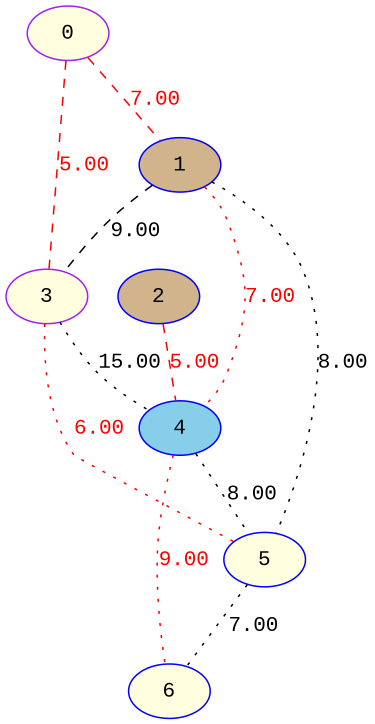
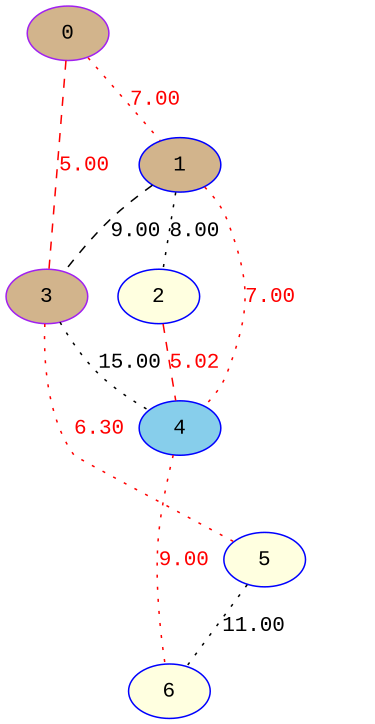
(68, 33) -> (68, 33)
(124, 99) -> (124, 99)
(47, 296) -> (47, 296)
(159, 296) -> (159, 296)
(318, 339) -> (169, 231)
(195, 362) -> (195, 362)
(100, 428) -> (100, 428)
(222, 494) -> none
(254, 625) -> (254, 625)
